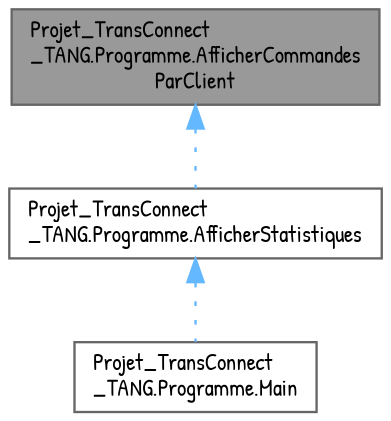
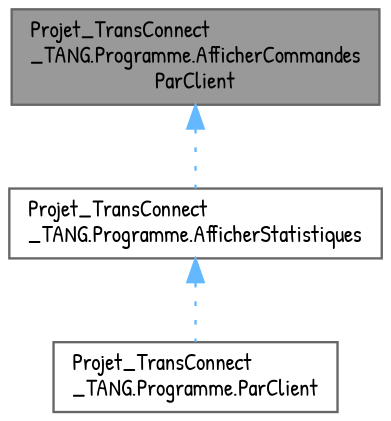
(196, 377) -> (196, 377)
